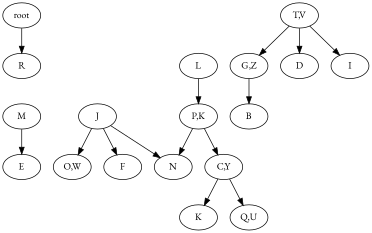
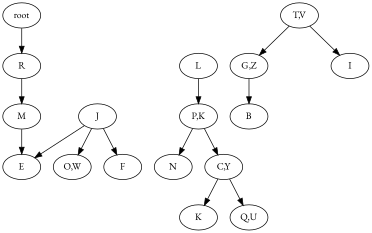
(299, 66) -> none
none -> (22, 88)
(132, 140) -> (62, 140)
